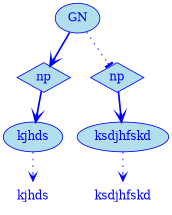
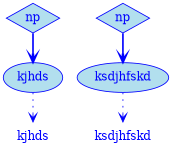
(78, 18) -> none
